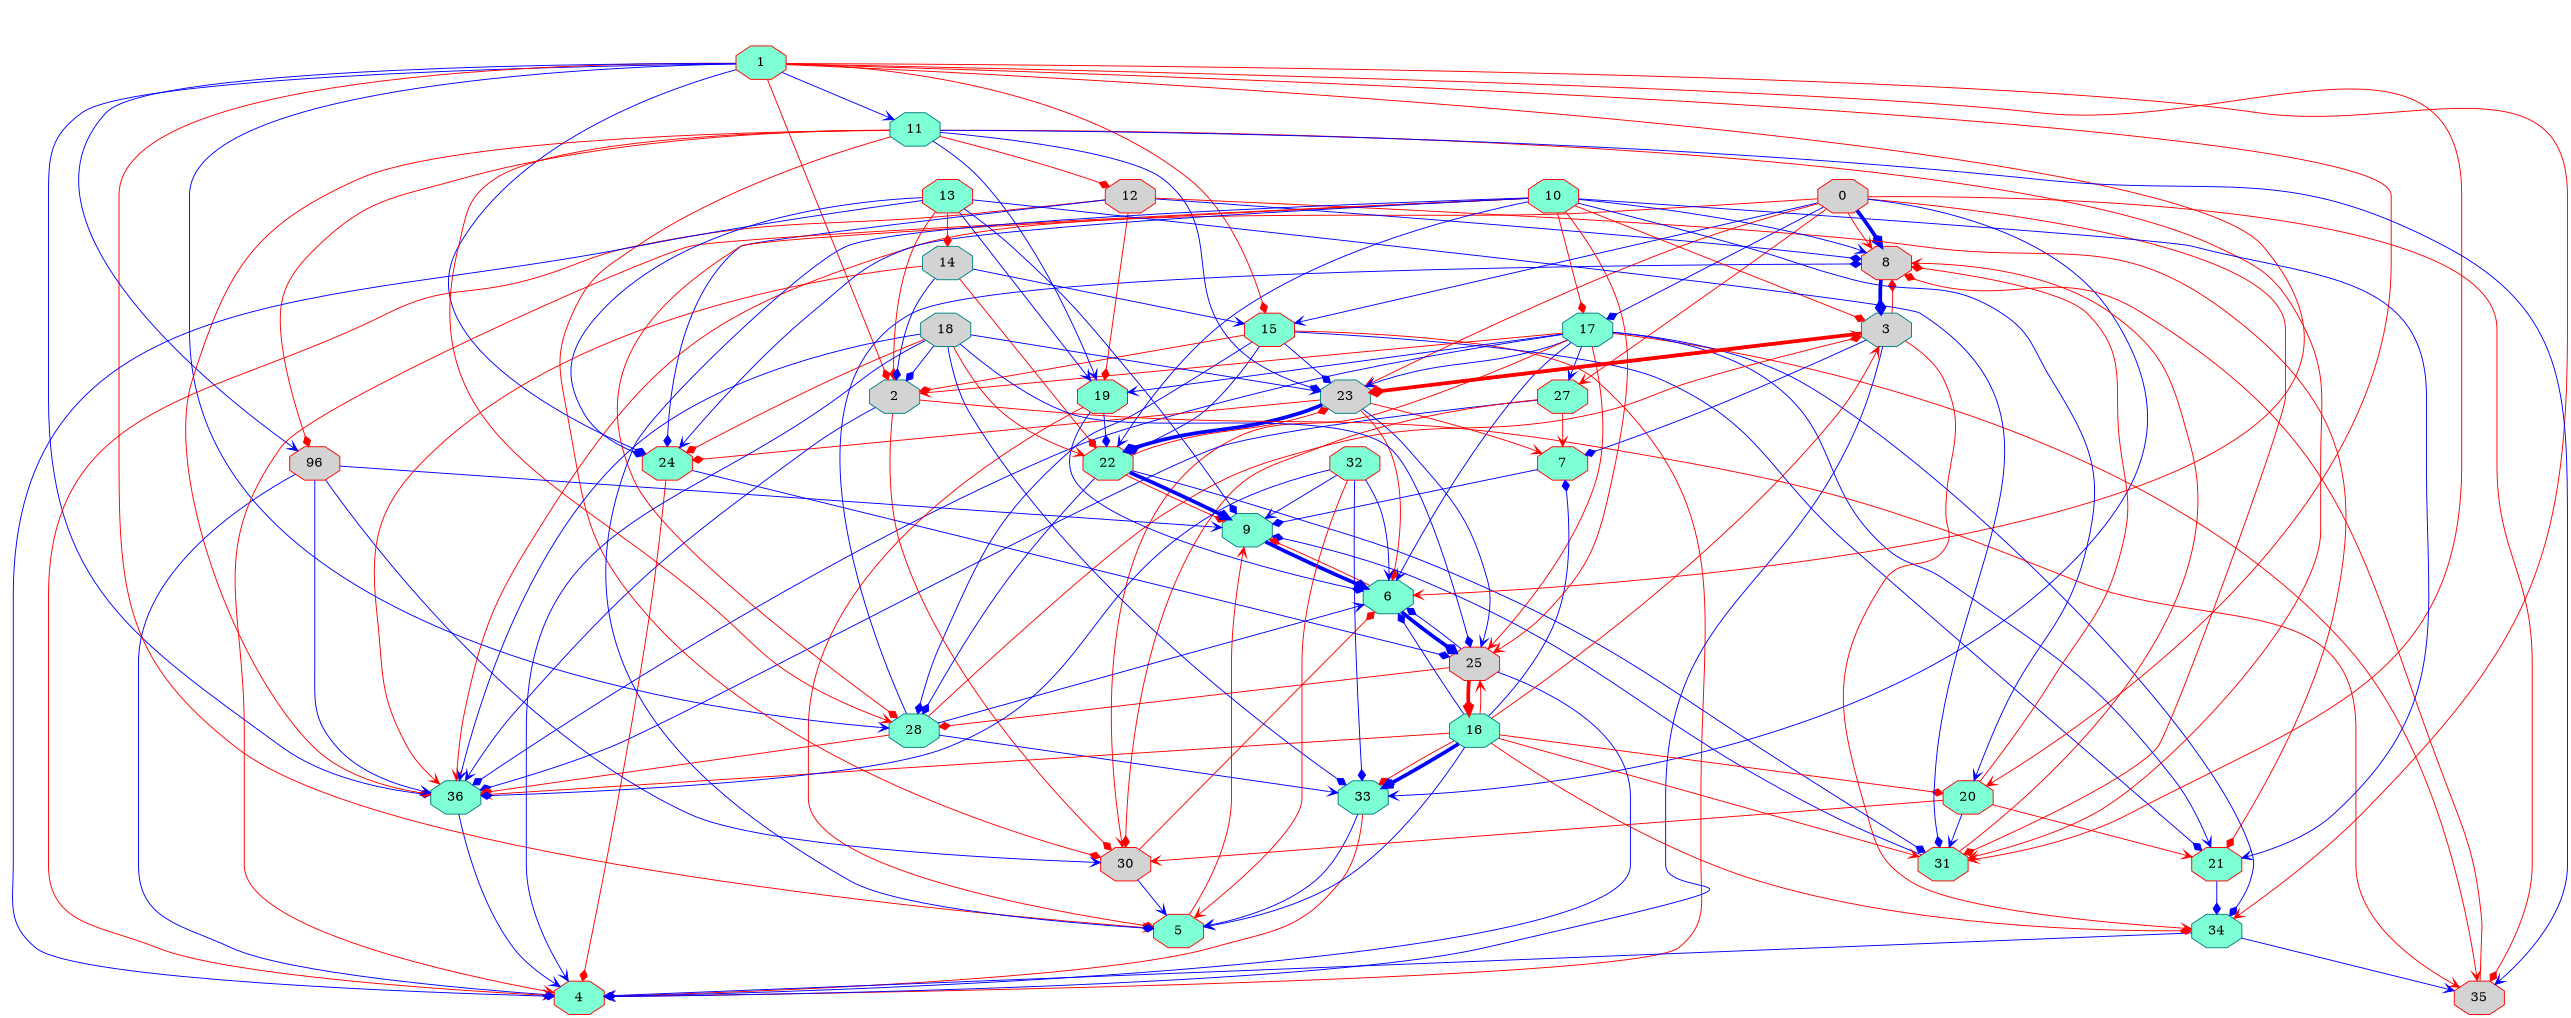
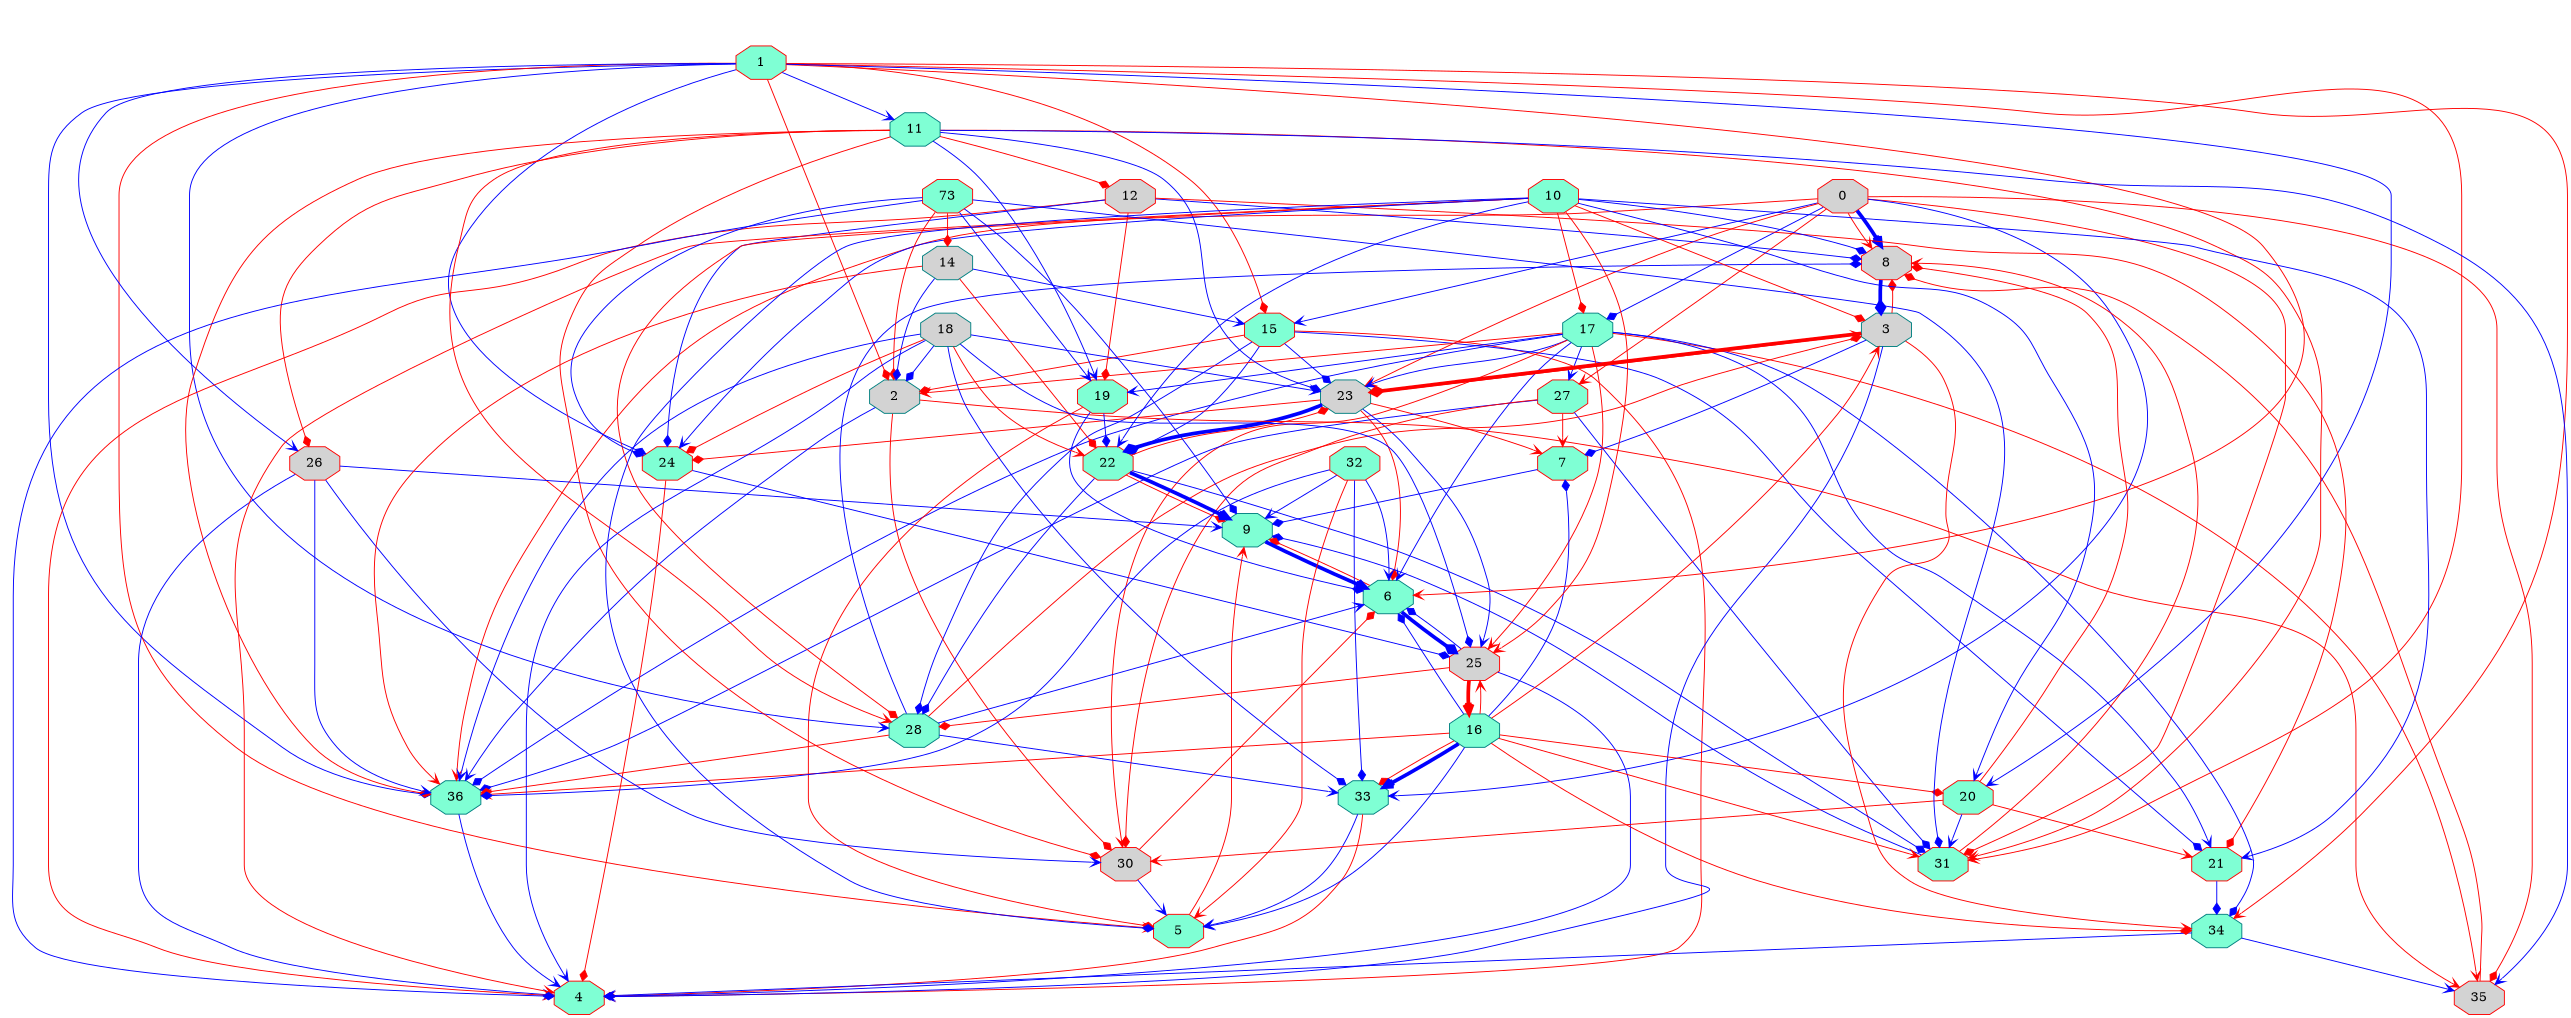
(1966, 121) -> (1966, 121)
(948, 196) -> (948, 196)
(1719, 218) -> (1719, 218)
(315, 463) -> (315, 463)
none -> (1746, 628)
